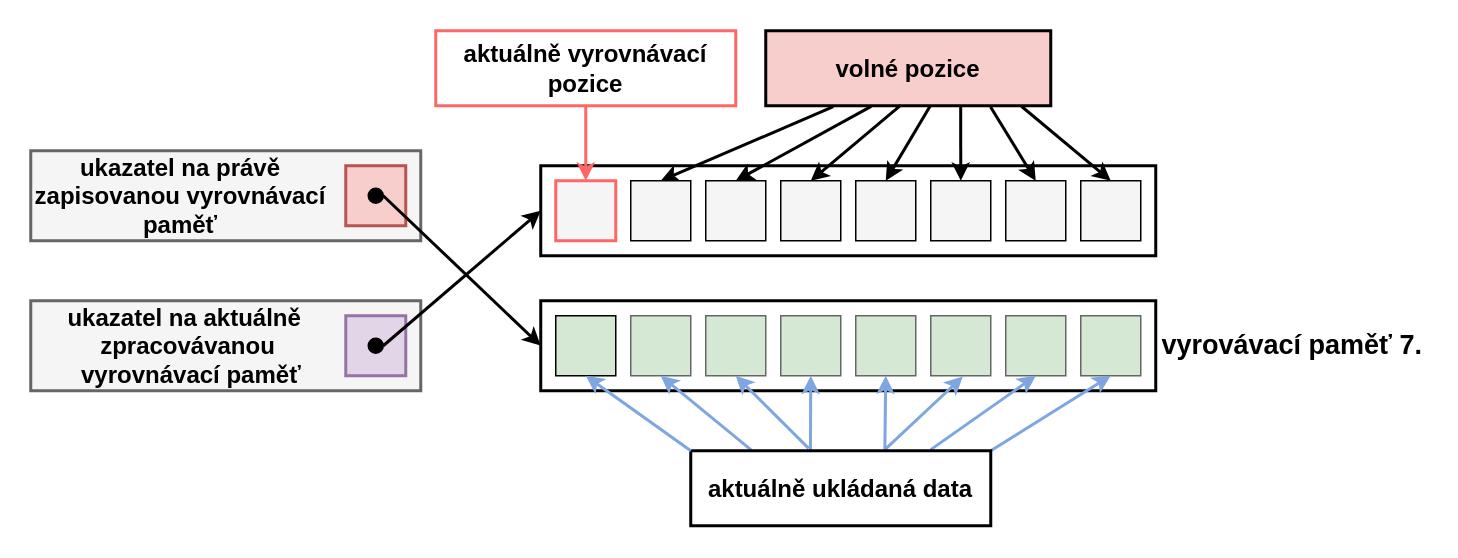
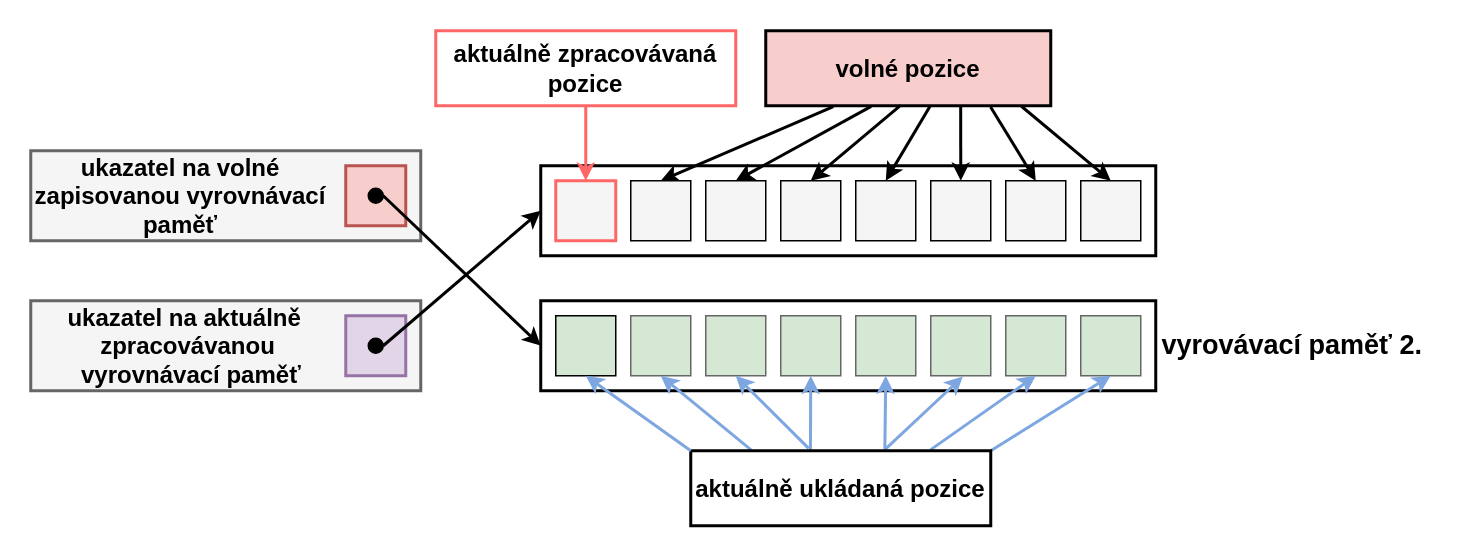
(586, 68) -> (586, 68)
(181, 196) -> (181, 196)
(1334, 346) -> (1334, 346)
(841, 488) -> (841, 488)
